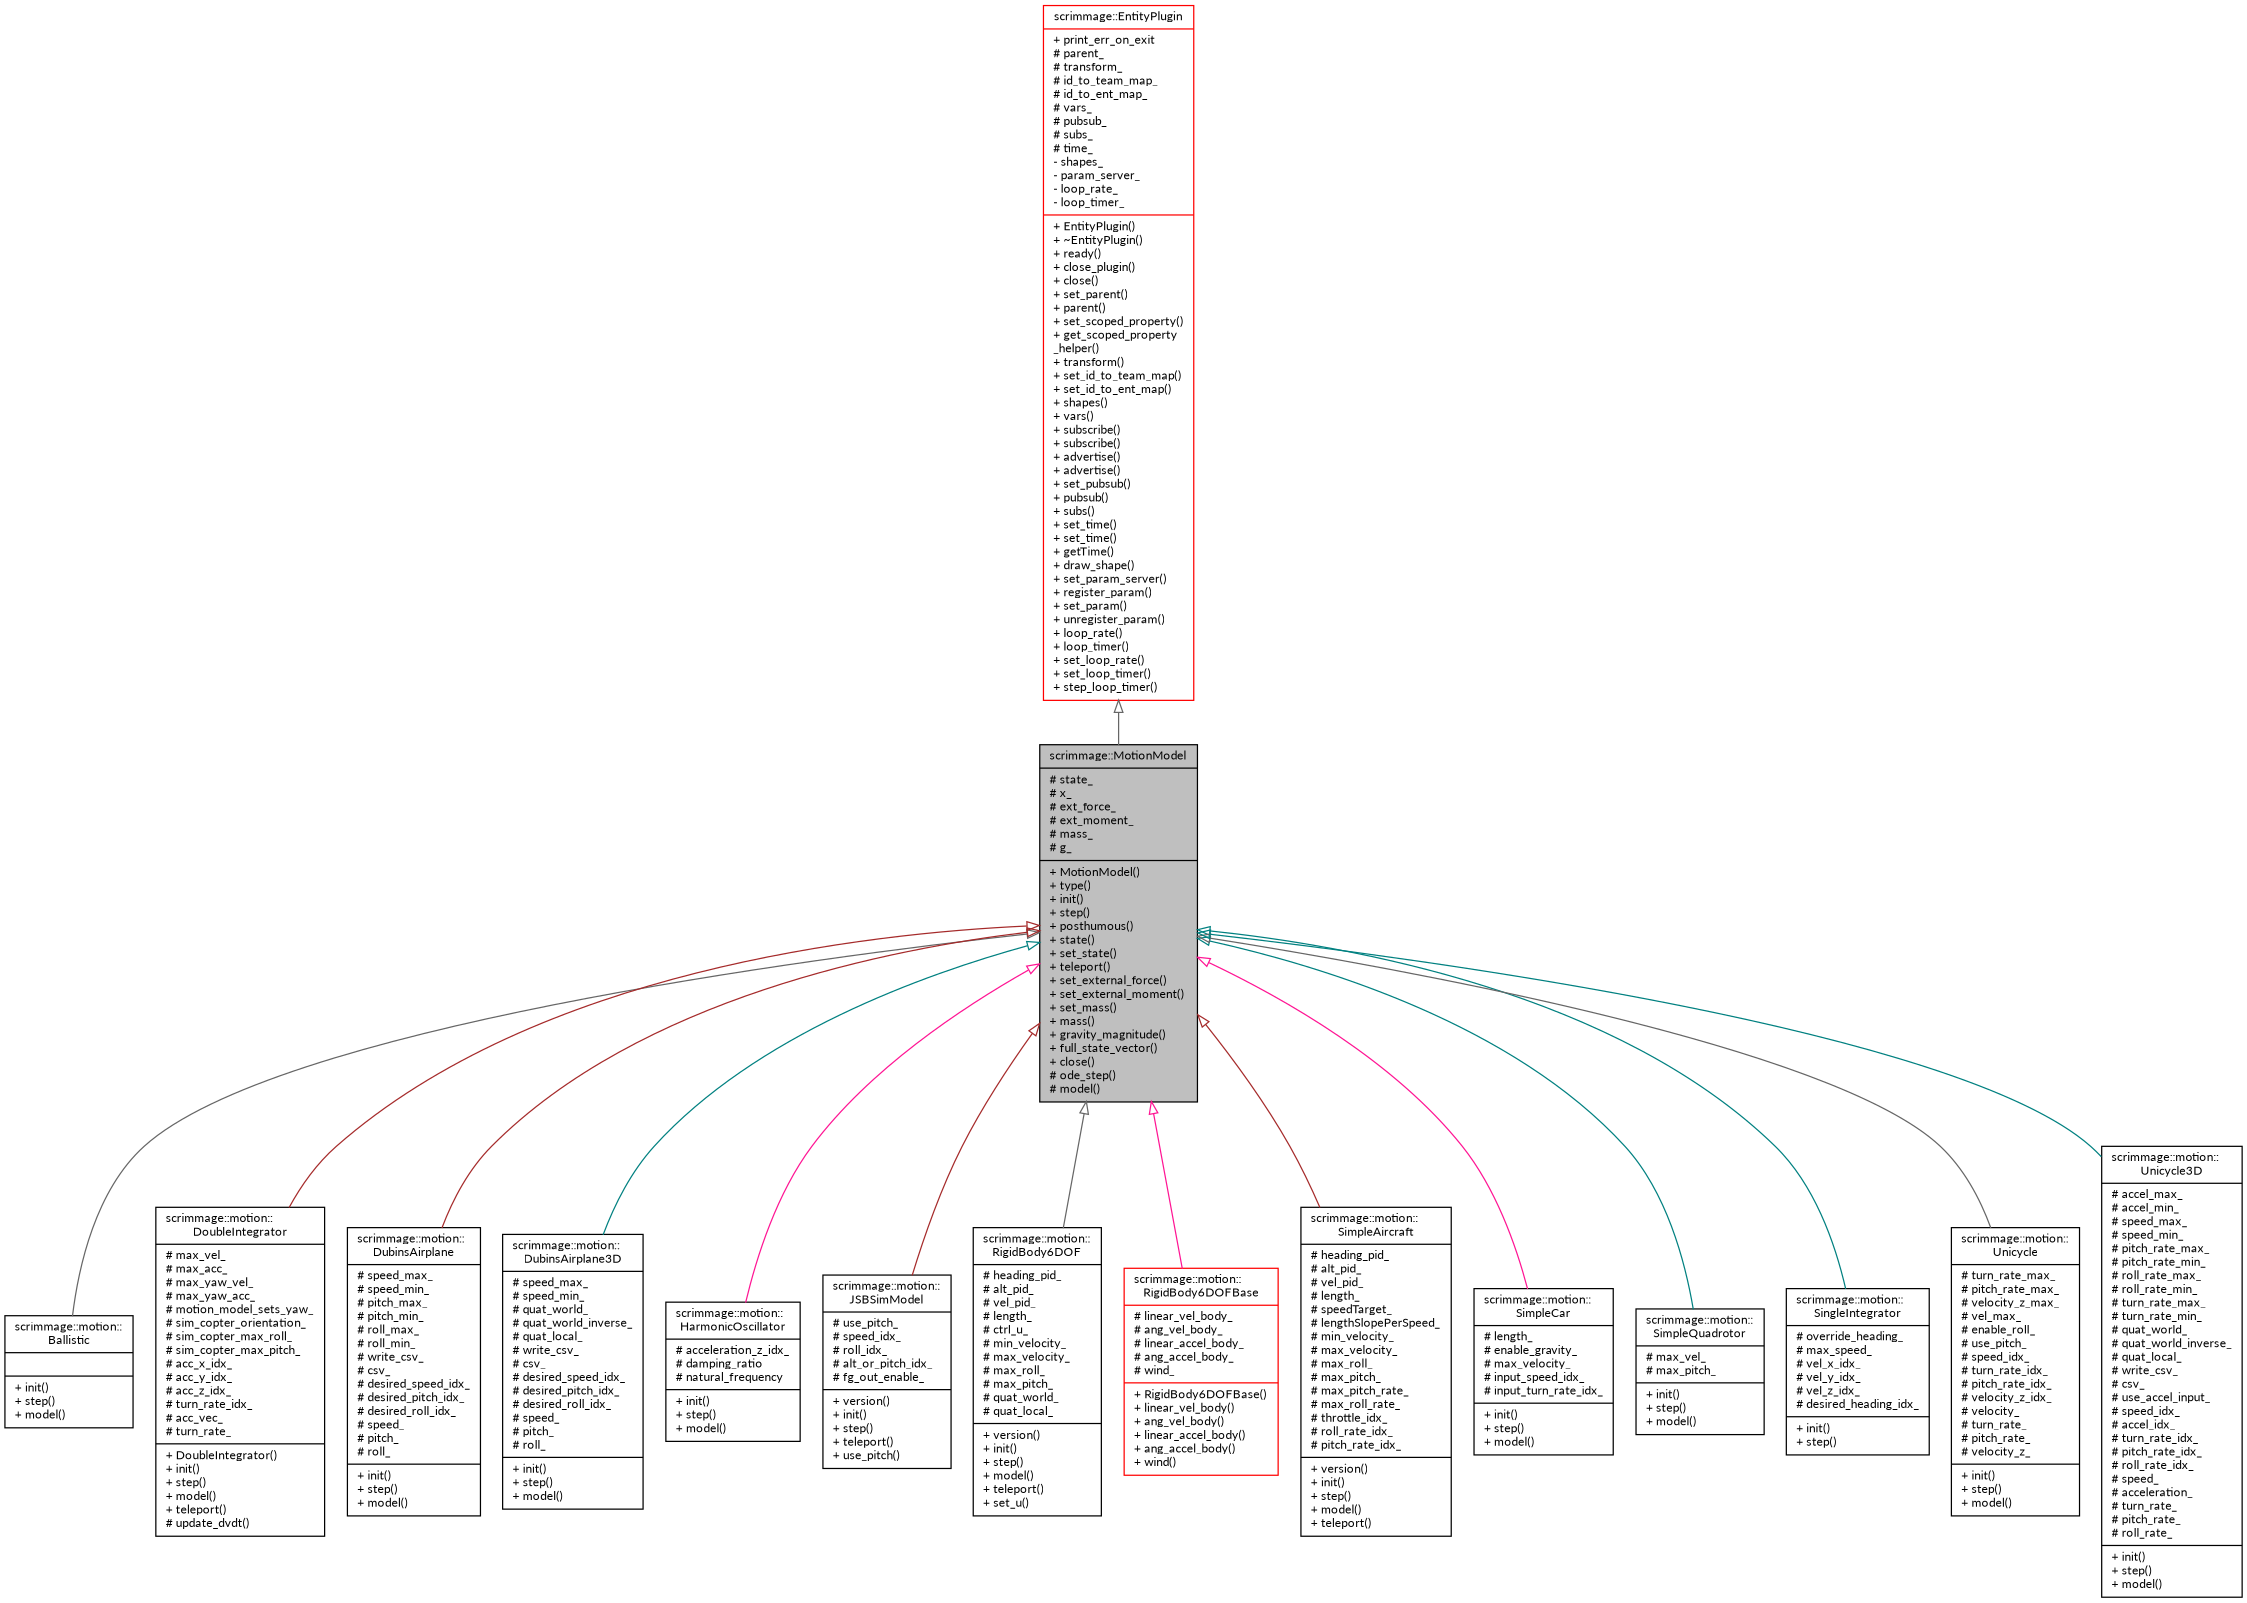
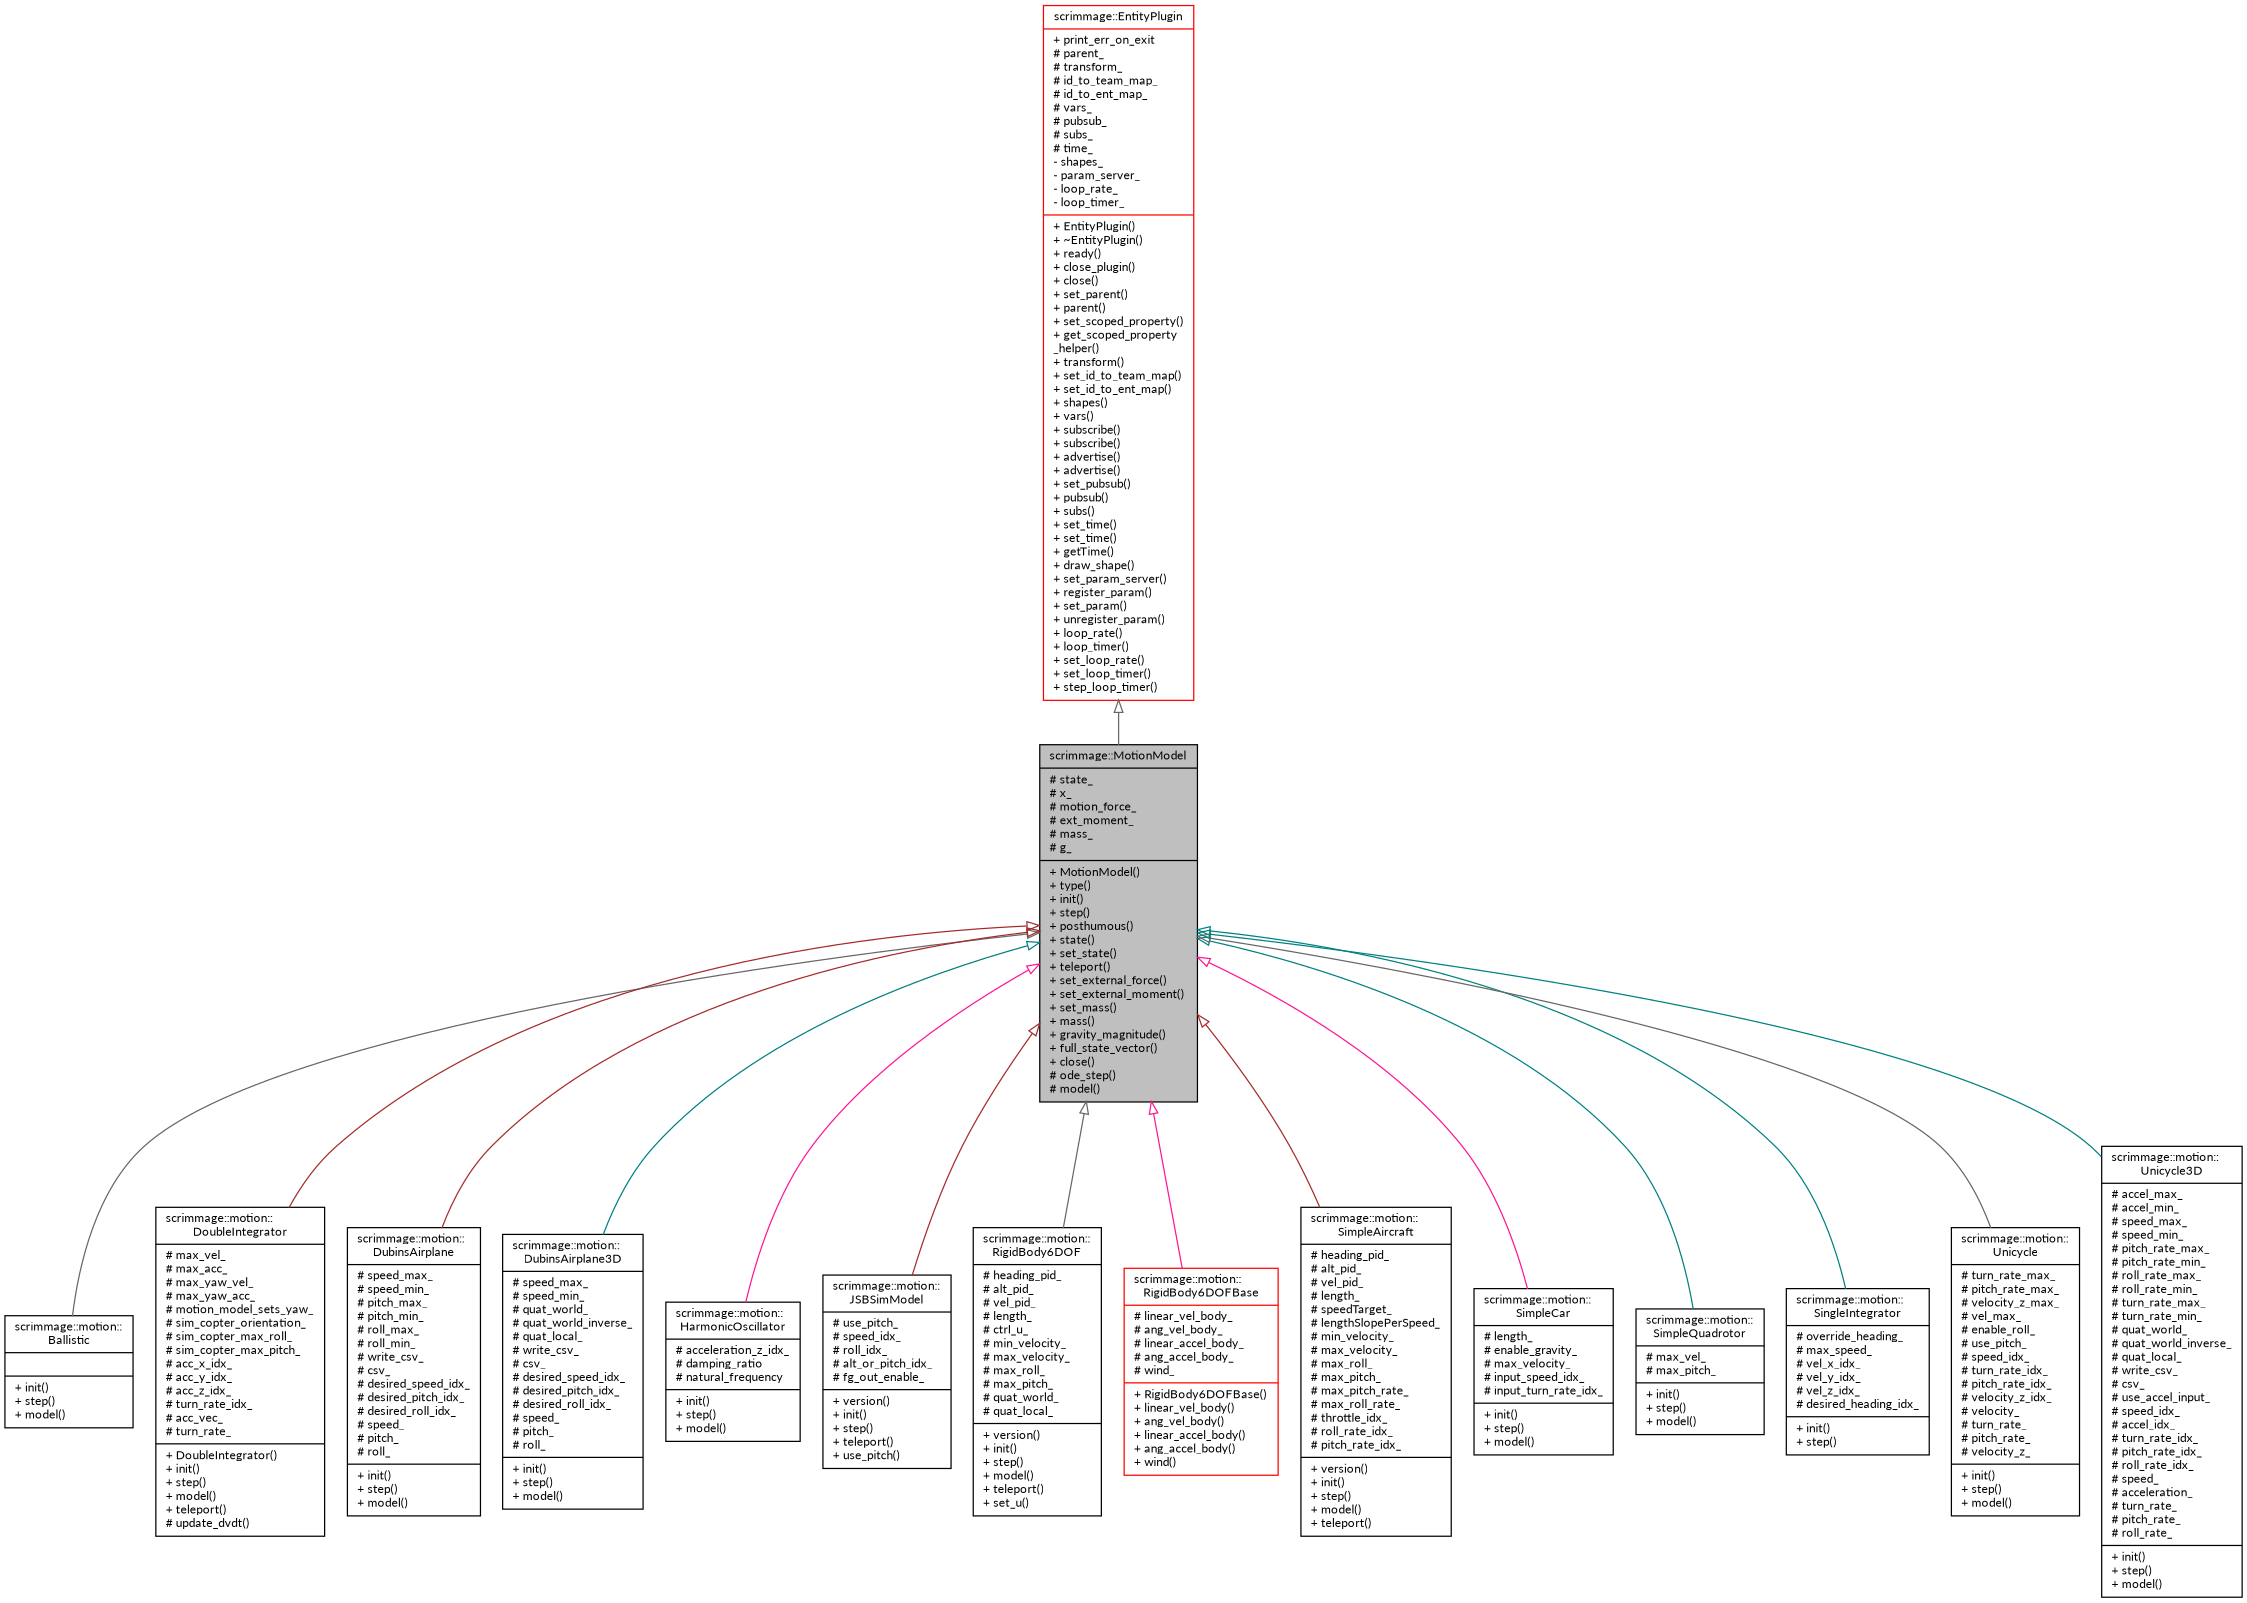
(1083, 807) -> (1093, 807)
